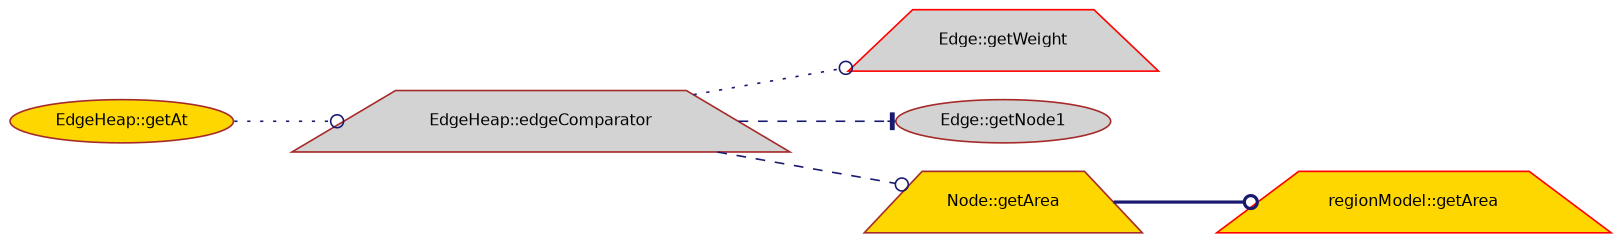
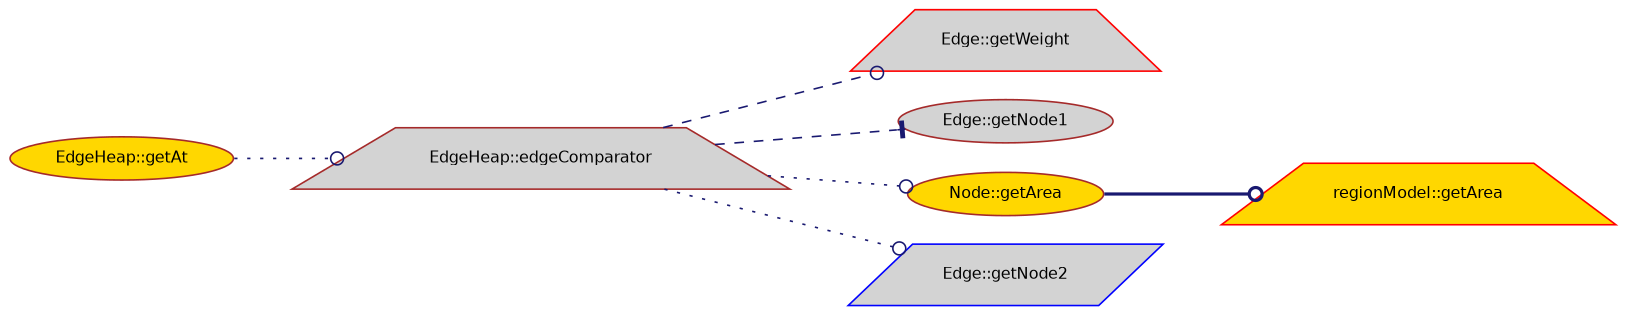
(766, 82) -> (767, 101)
(806, 168) -> (834, 181)
(1003, 202) -> (1006, 194)
none -> (1006, 275)
